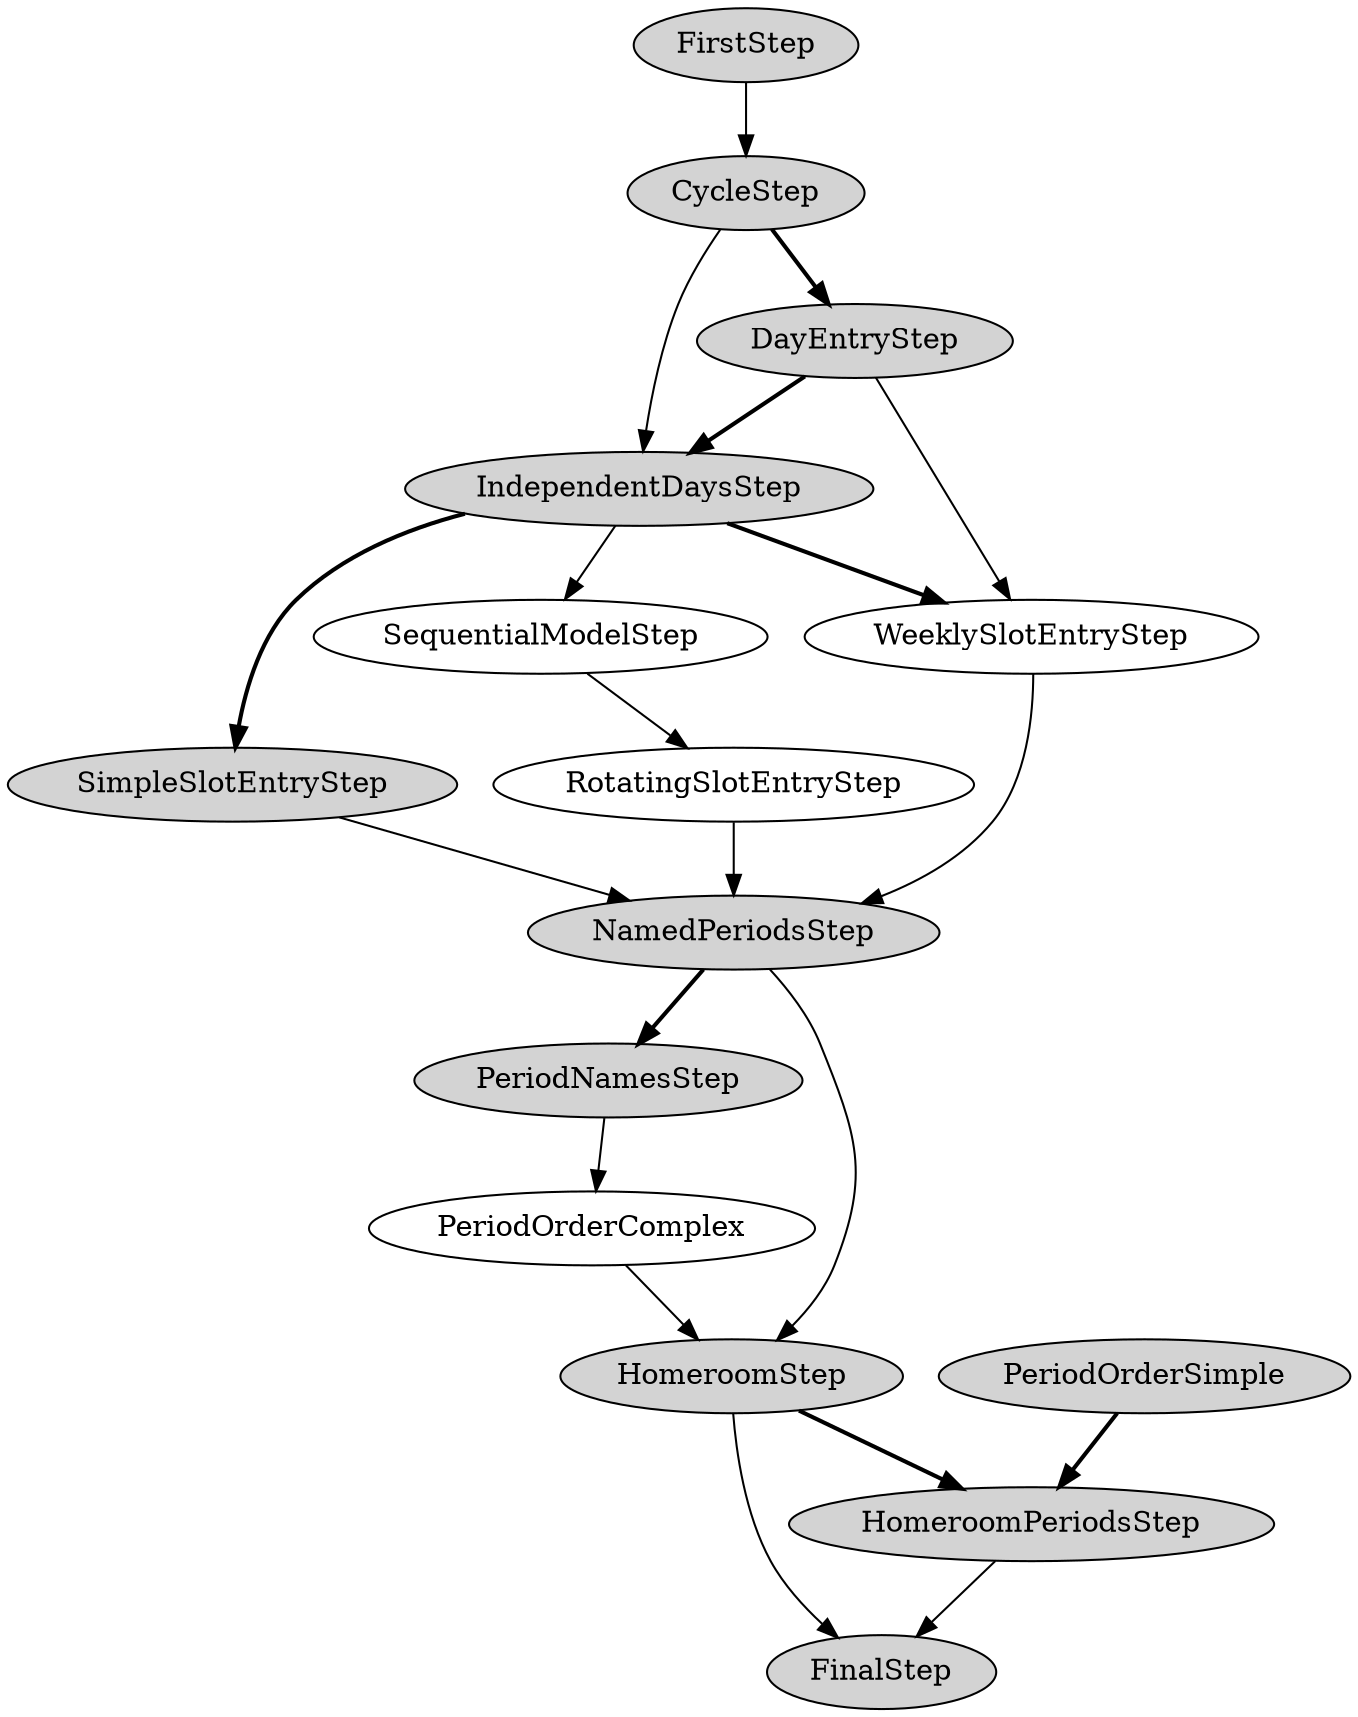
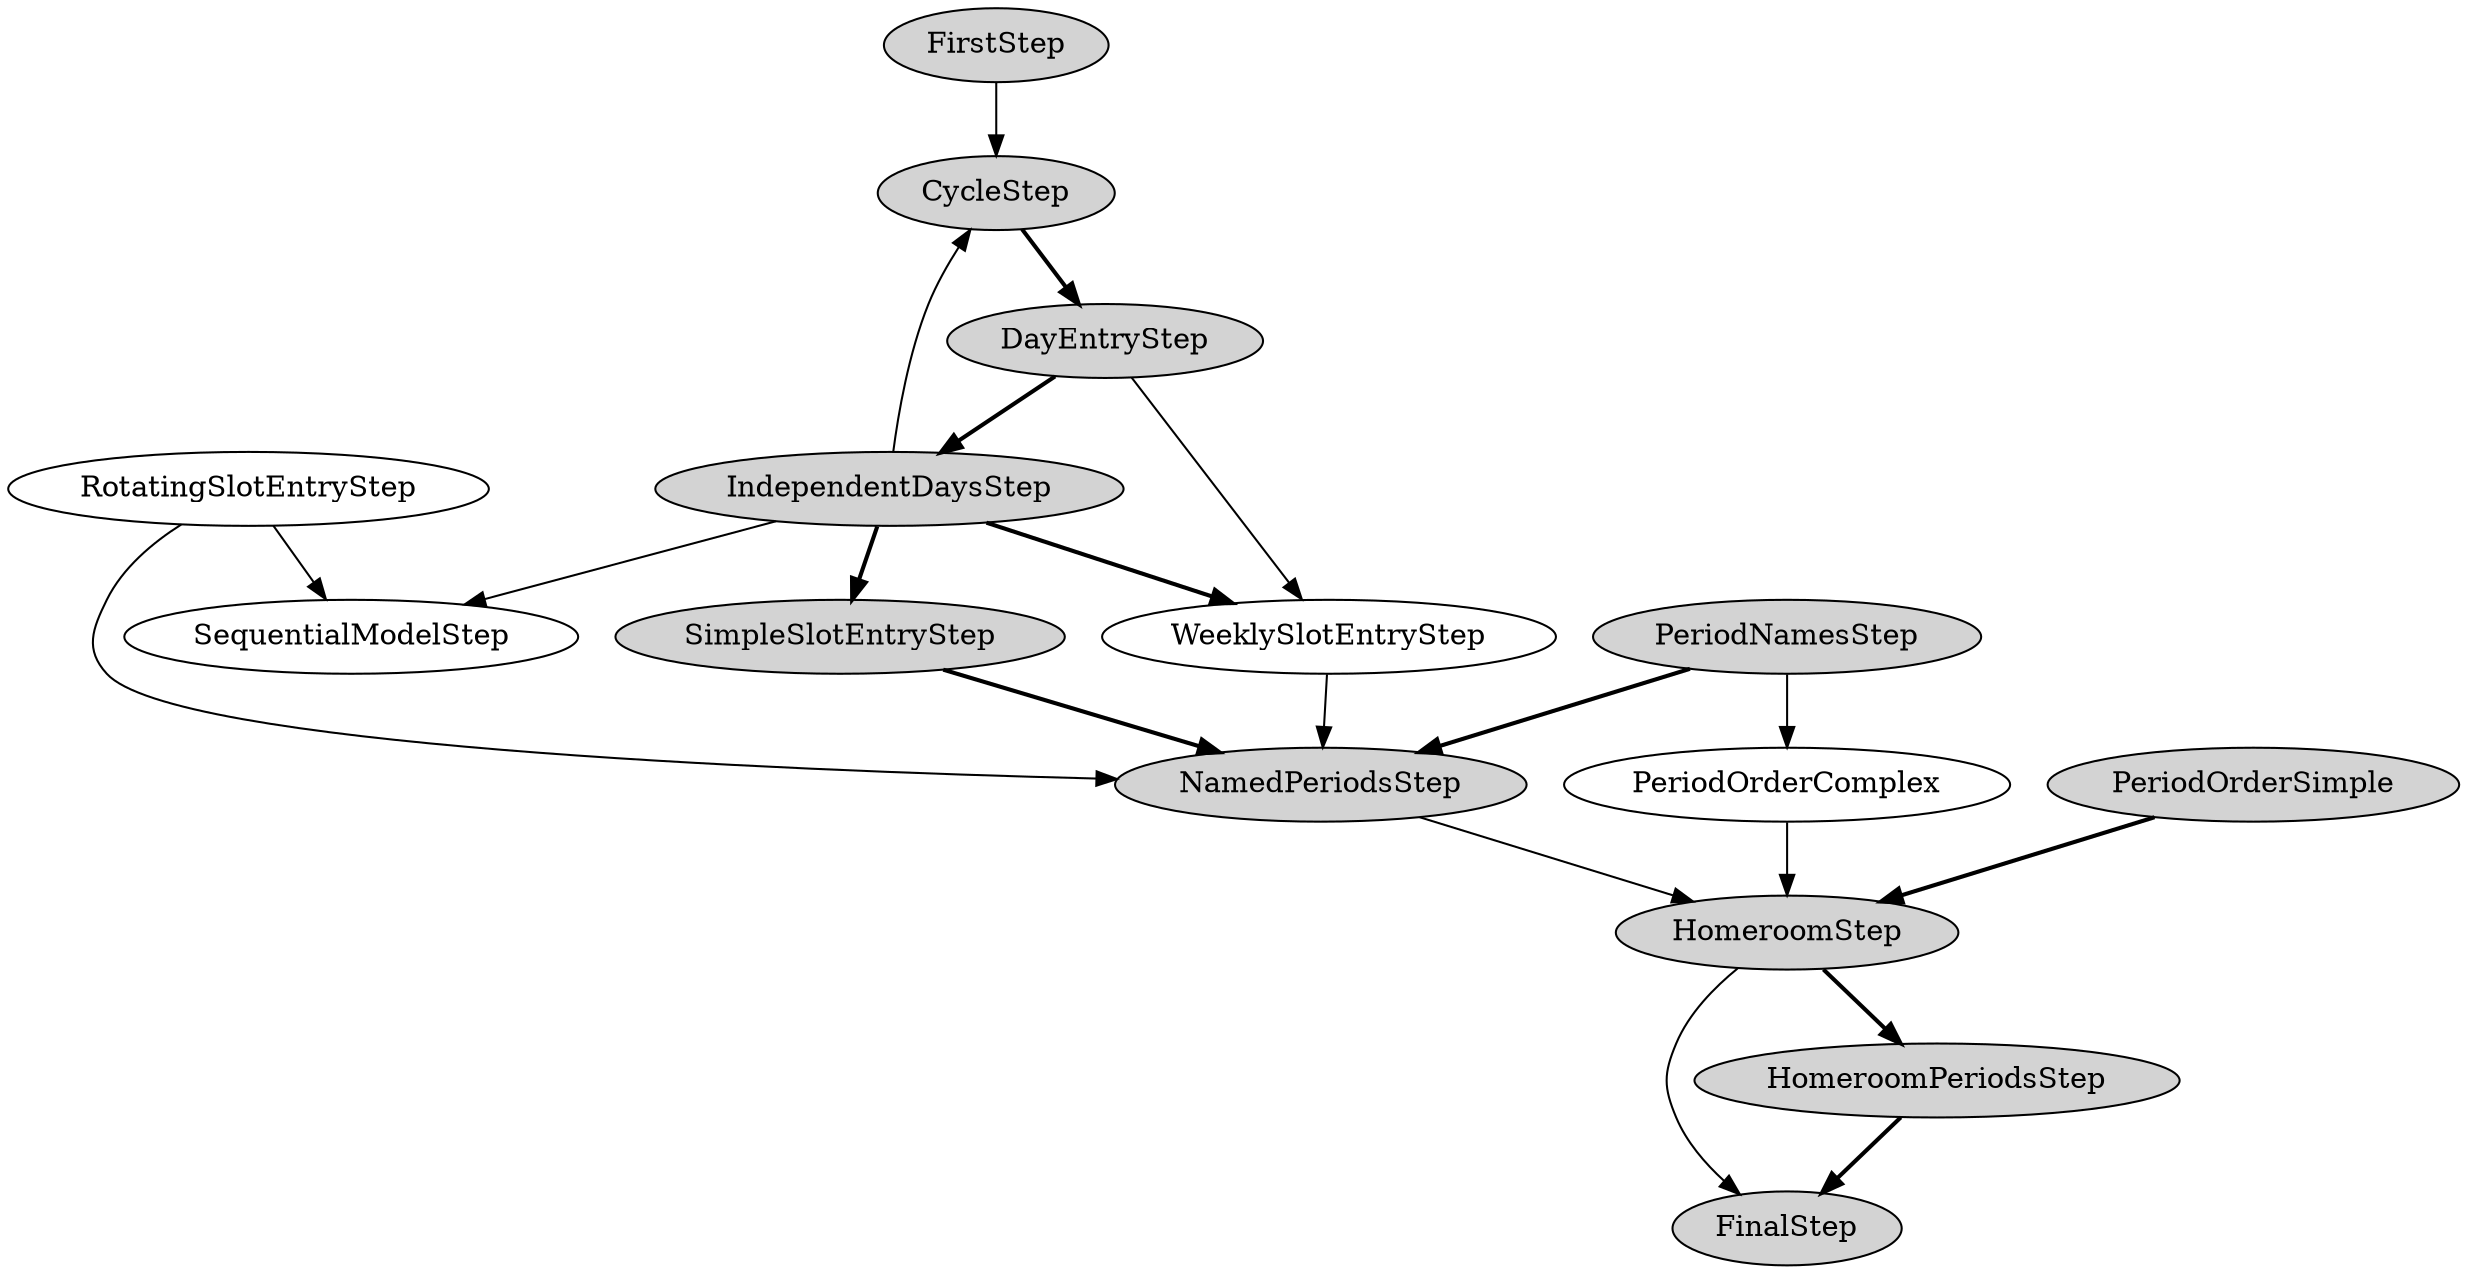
(671, 325) -> (915, 345)
(629, 705) -> (293, 554)
(475, 856) -> (1071, 708)
(678, 999) -> (1565, 707)
(1095, 1442) -> (2028, 856)
(964, 1592) -> (1869, 1148)
